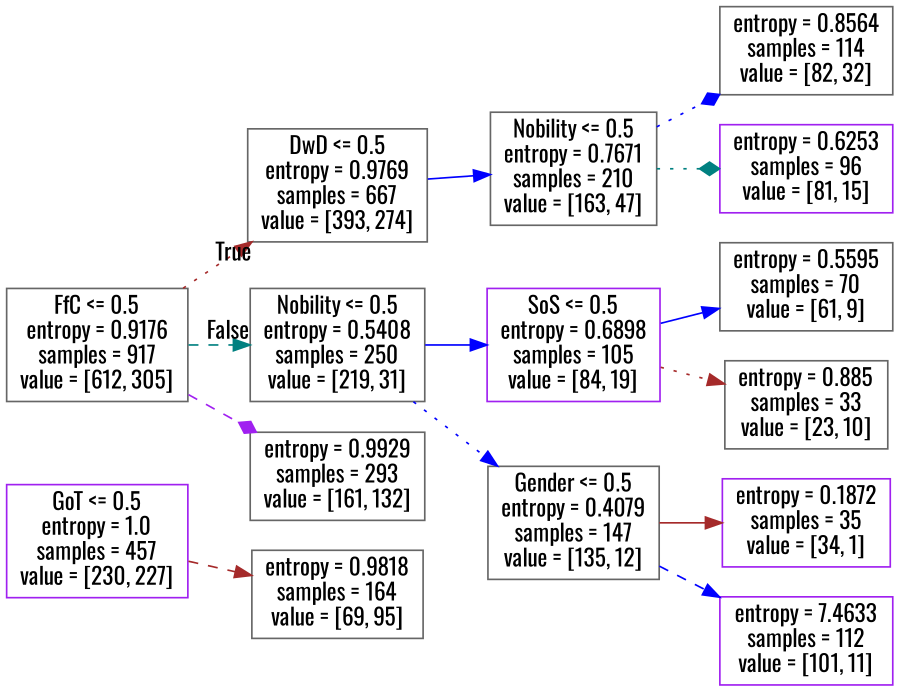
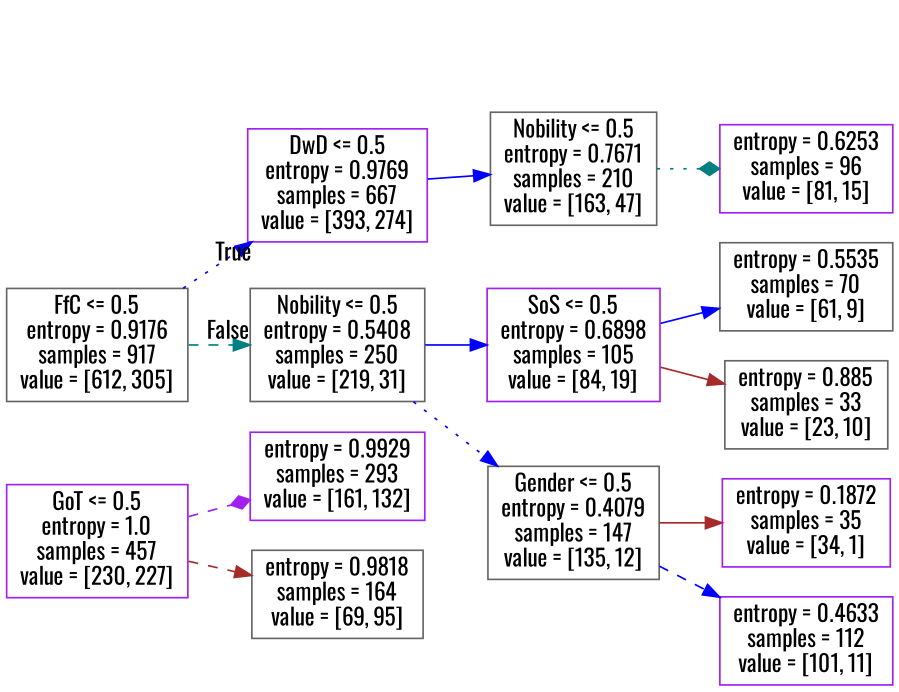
(806, 51) -> none
(337, 185) -> (337, 185)
(211, 270) -> (211, 270)
(806, 287) -> (806, 287)
(684, 373) -> (684, 373)
(214, 409) -> (209, 511)
(337, 476) -> (337, 476)
(806, 641) -> (806, 641)
